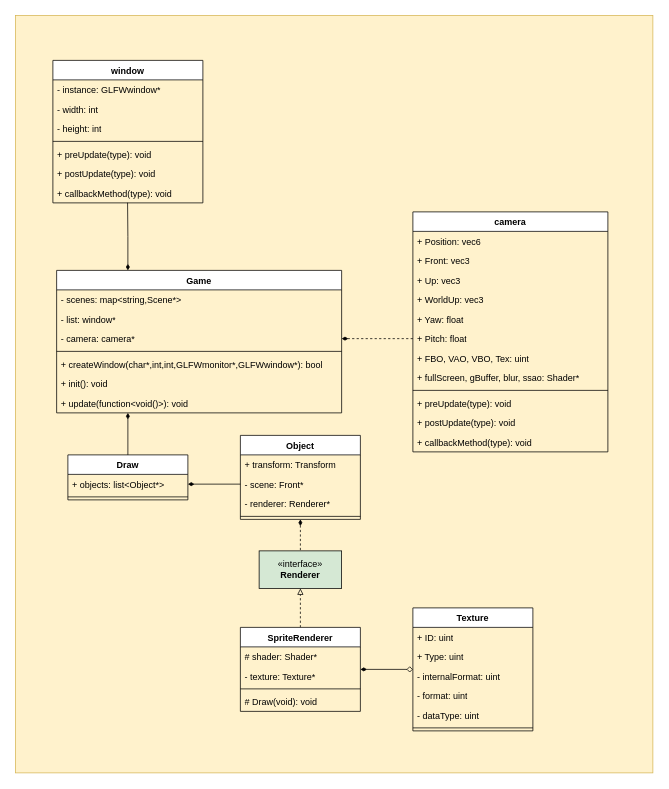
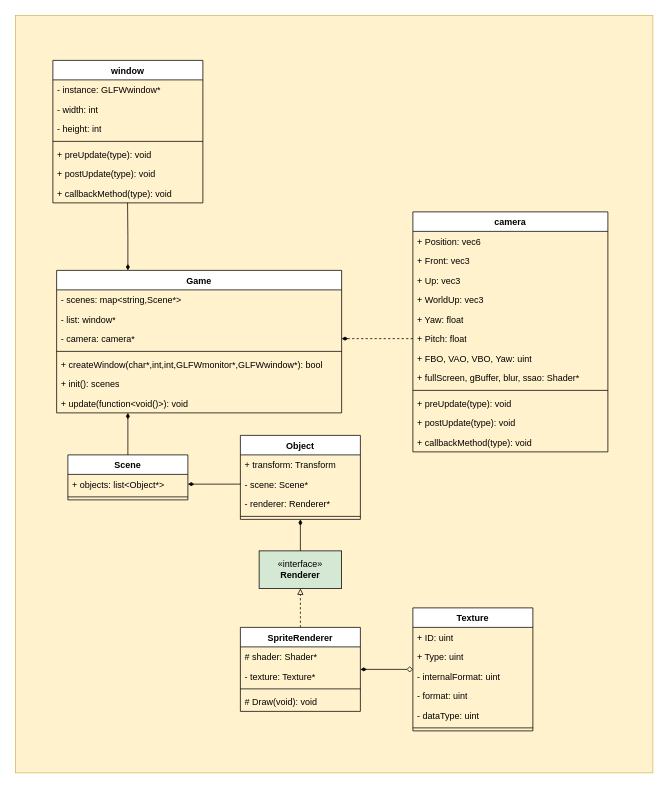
(471, 359) -> (471, 359)
(89, 385) -> (96, 385)
(128, 466) -> (128, 466)
(279, 485) -> (279, 485)
(300, 538) -> (300, 538)
